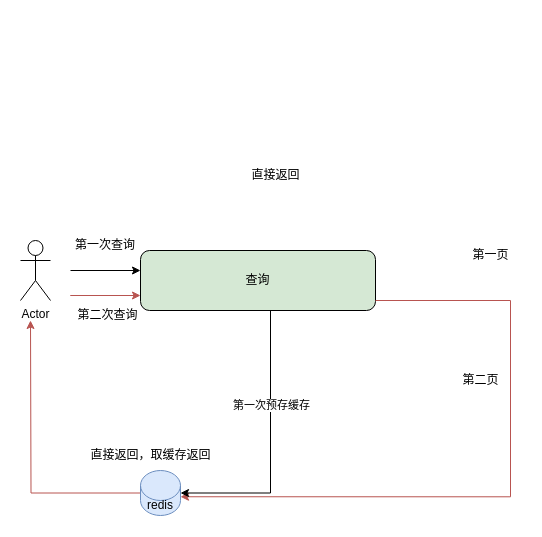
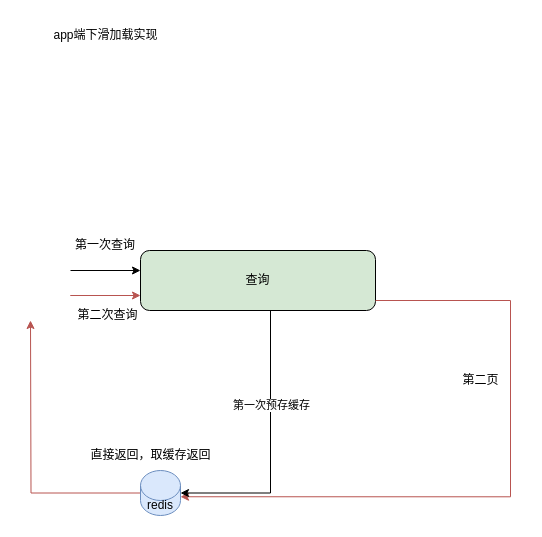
none -> (106, 36)
(276, 176) -> none
(491, 256) -> none
(36, 271) -> none
